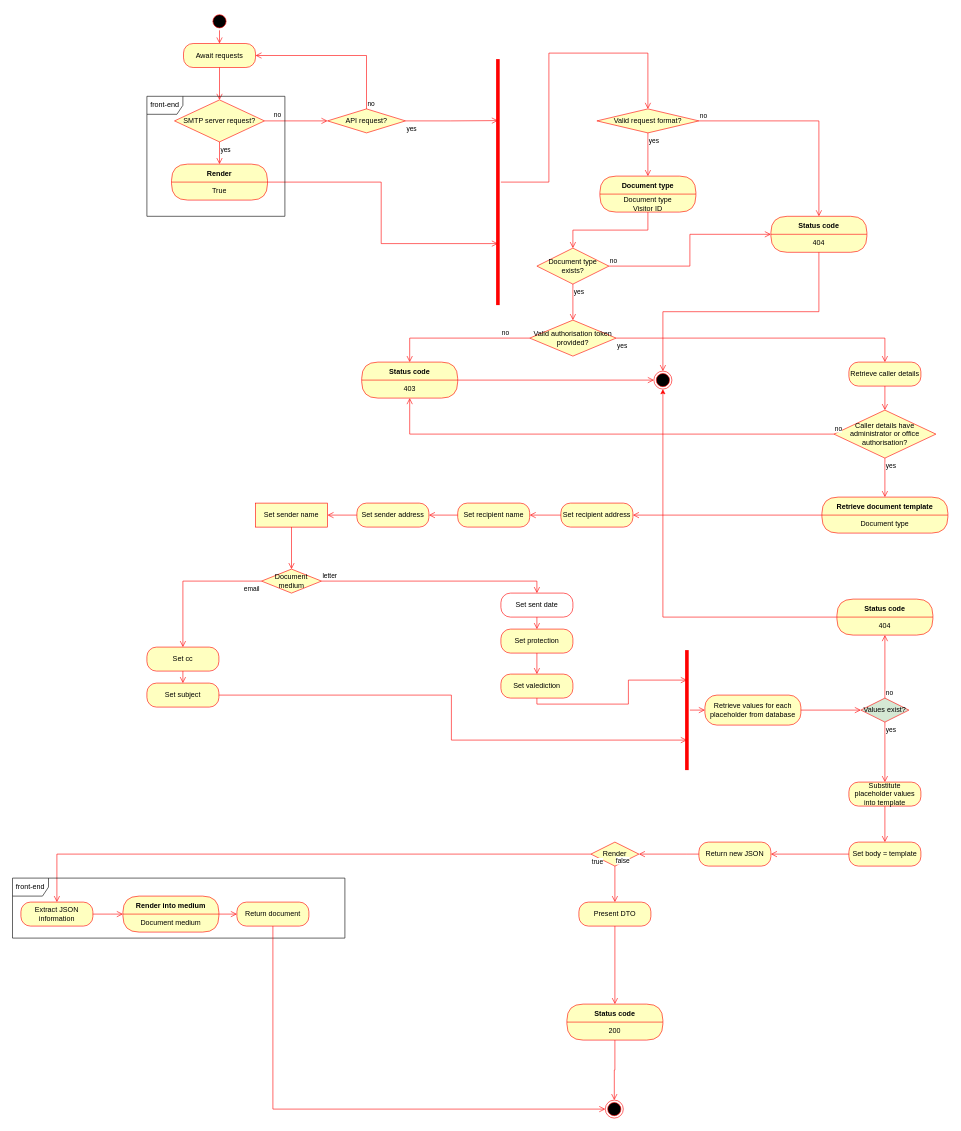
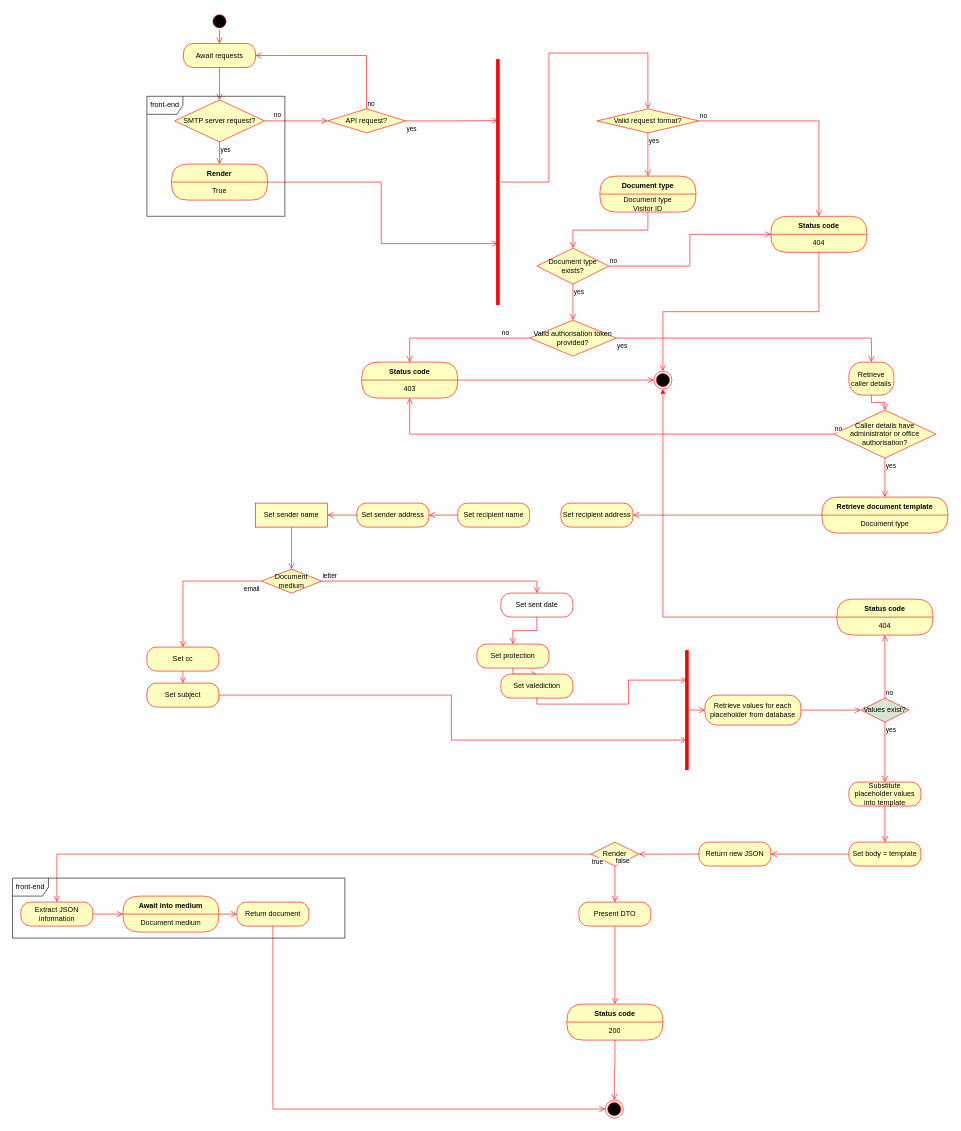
(885, 374) -> (871, 379)
(546, 515) -> none
(537, 641) -> (513, 656)
(170, 905) -> (170, 905)
